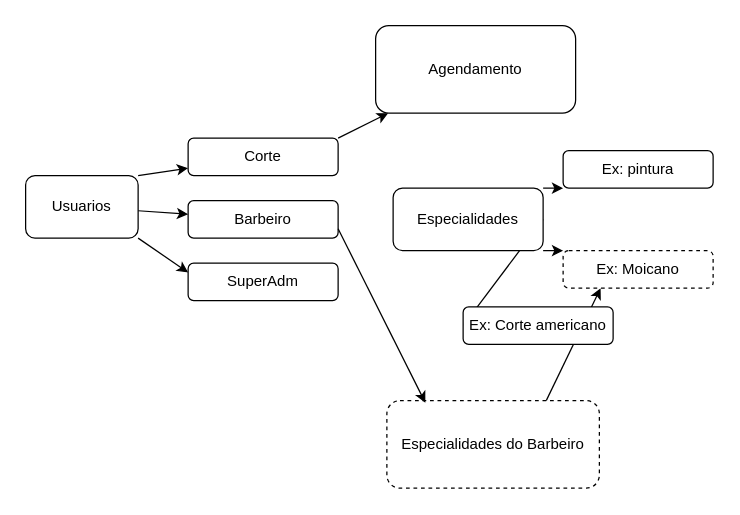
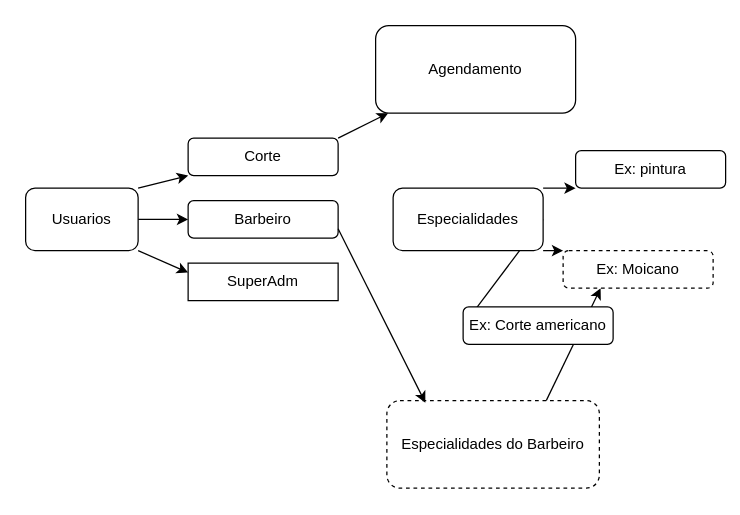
(638, 169) -> (651, 169)
(82, 207) -> (82, 219)
(263, 282) -> (263, 282)
